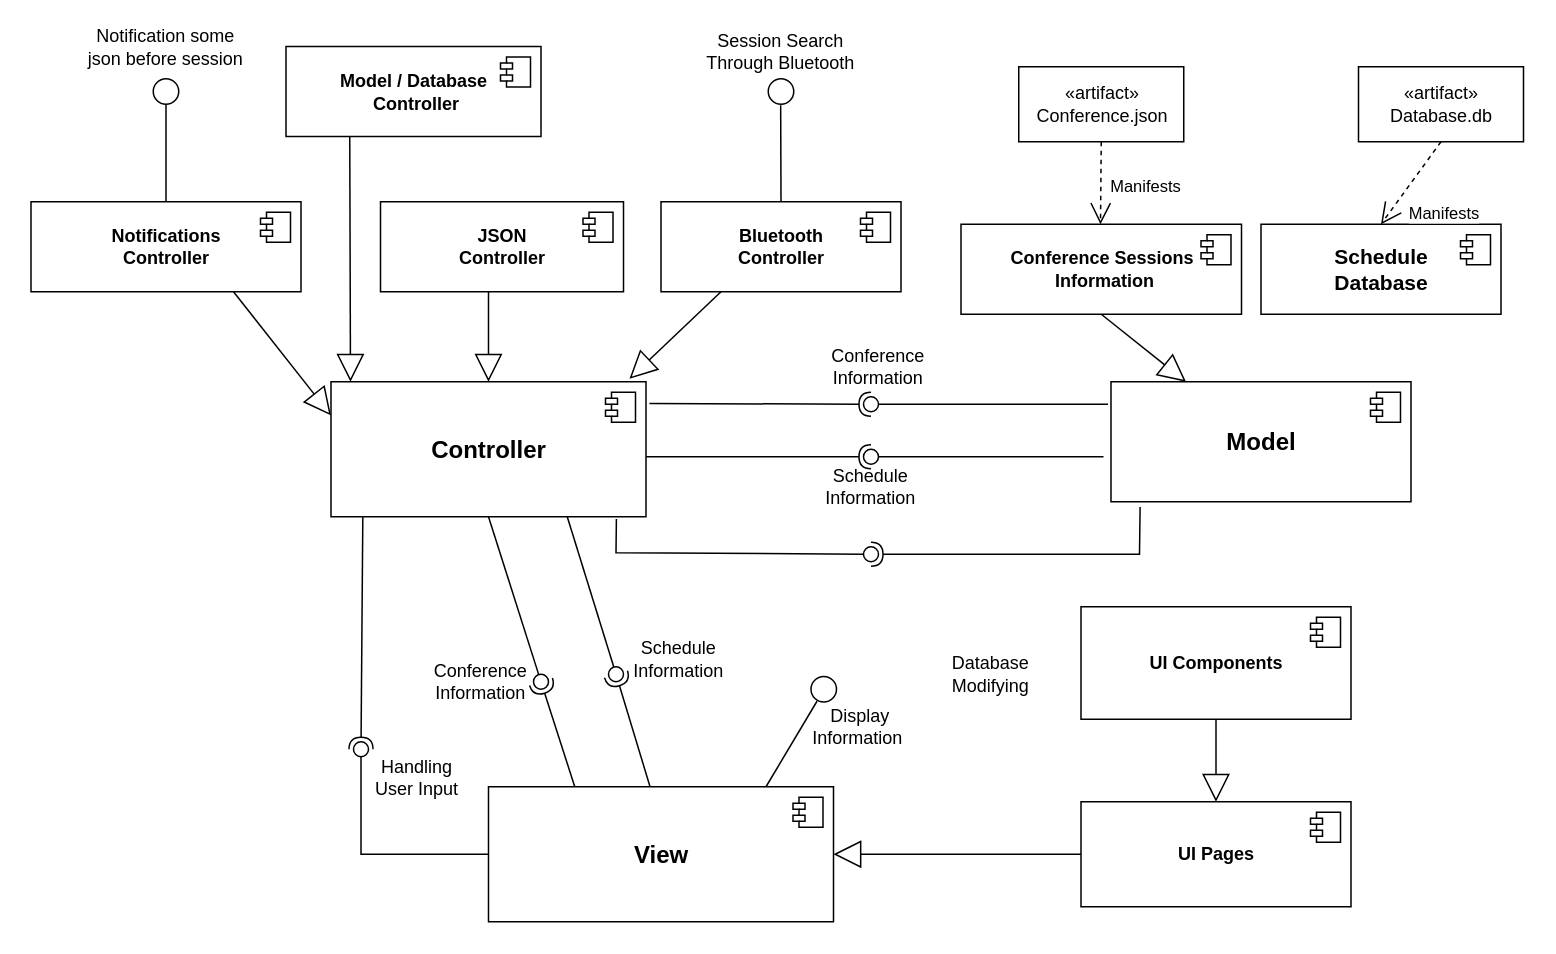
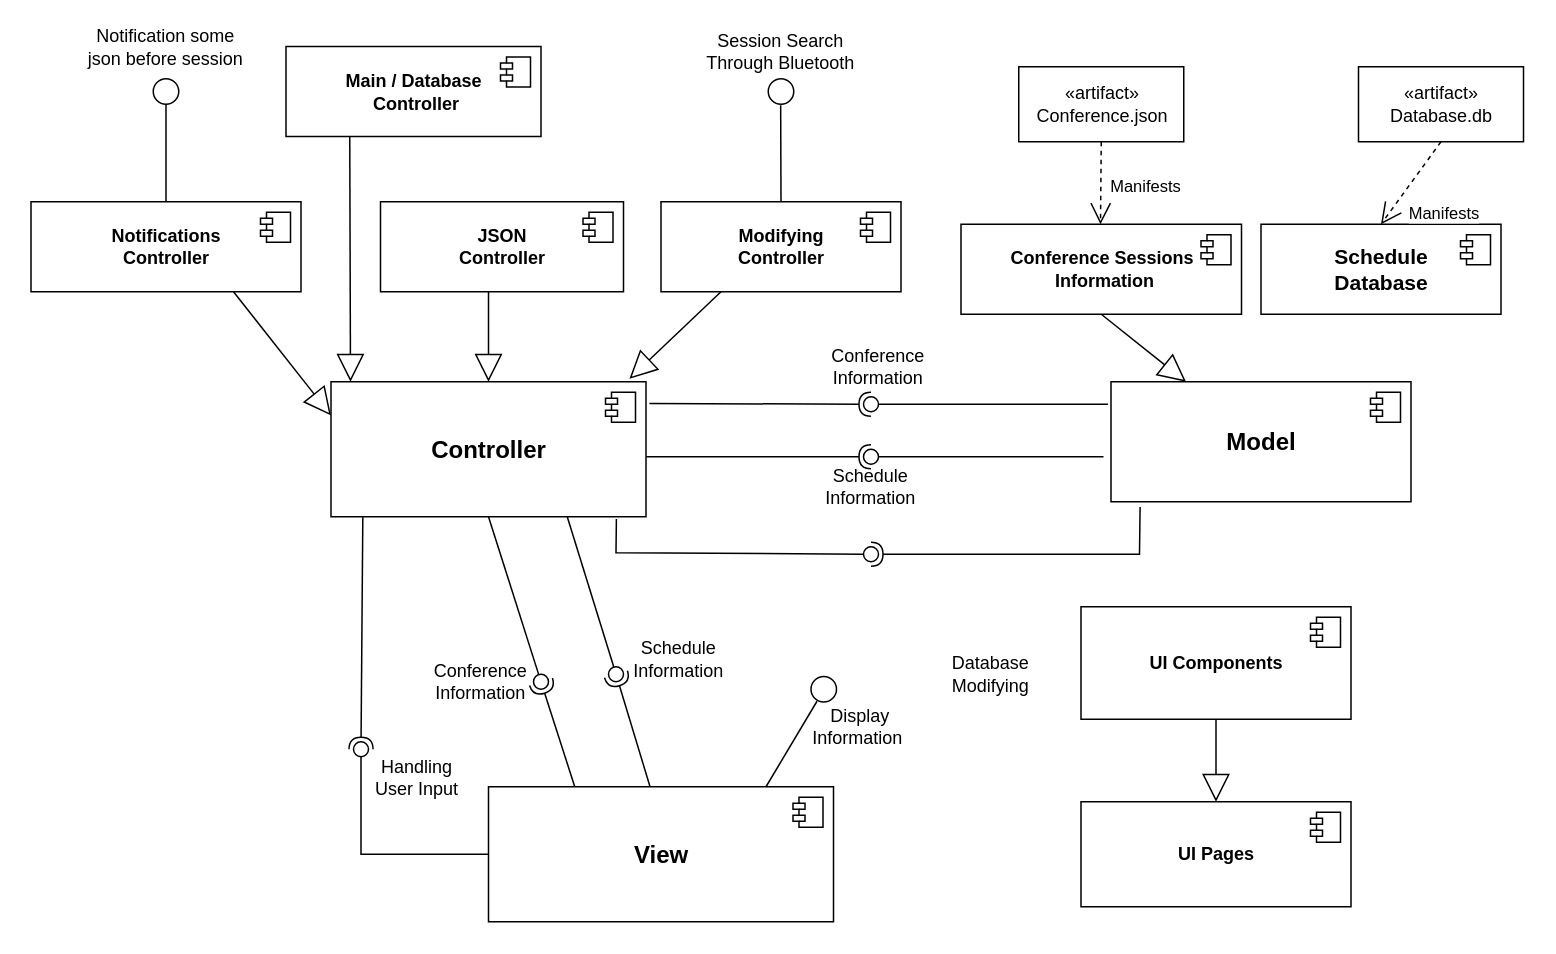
(414, 92) -> (414, 92)
(782, 247) -> (782, 247)
(971, 854) -> none
